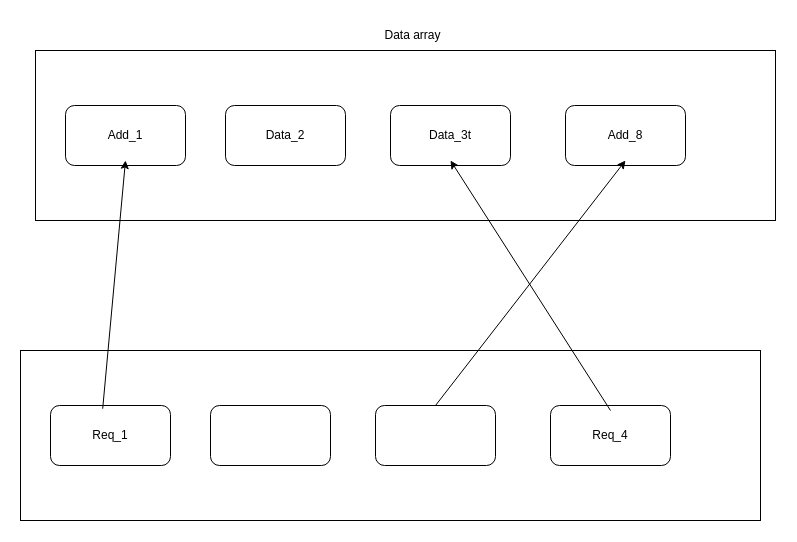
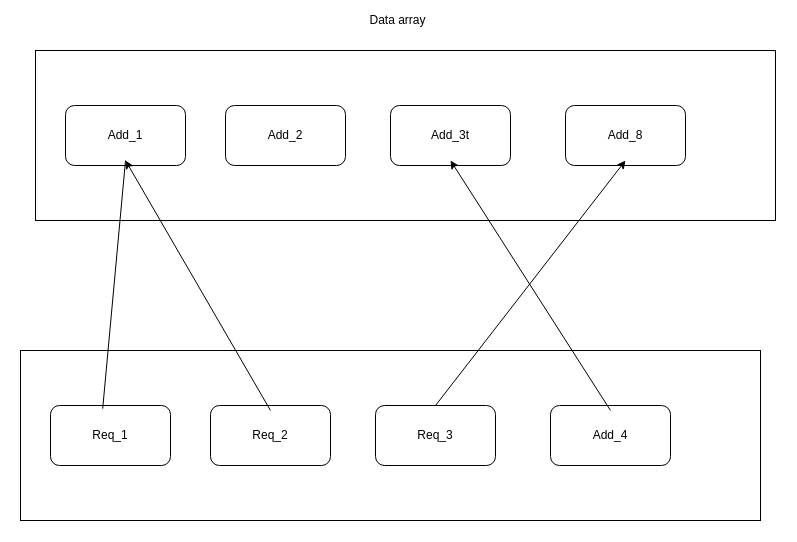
(413, 36) -> (398, 21)
(286, 136) -> (286, 136)
(451, 136) -> (451, 136)
(125, 169) -> (125, 165)
none -> (200, 288)
none -> (271, 436)
none -> (436, 436)
(611, 436) -> (611, 436)
